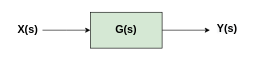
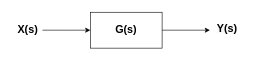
(126, 30) -> (126, 30)
